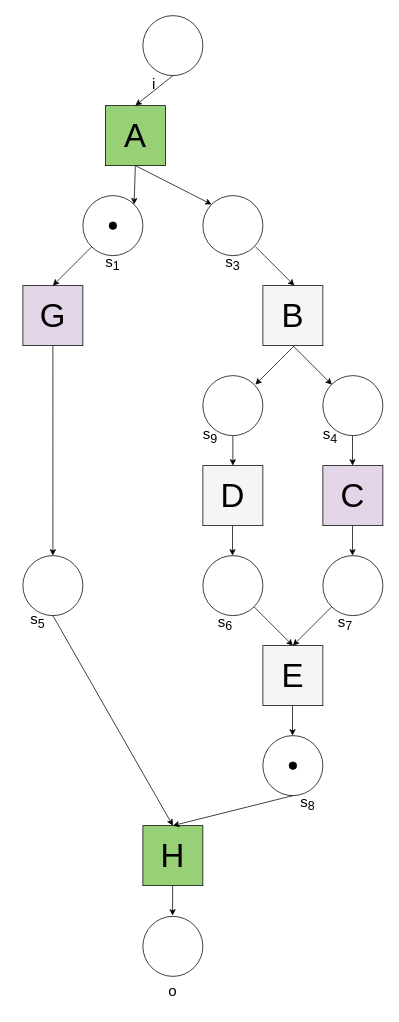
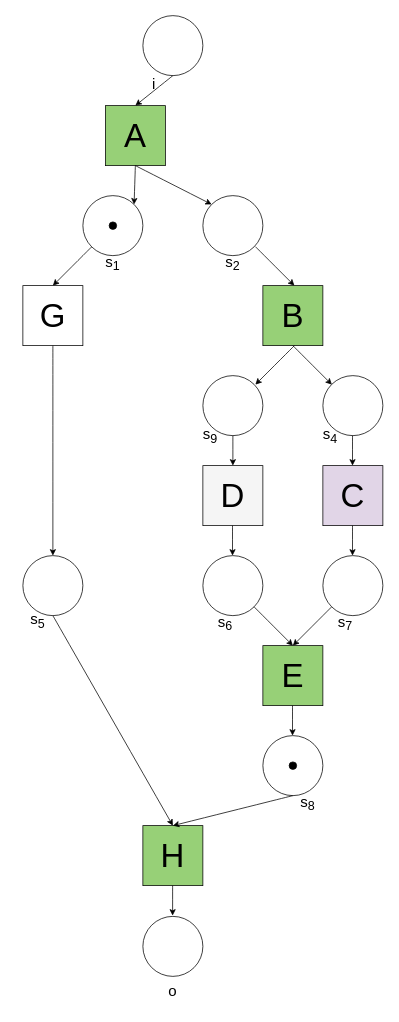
(233, 263) -> (233, 263)
(53, 315) -> (53, 315)
(293, 315) -> (293, 315)
(293, 675) -> (293, 675)
